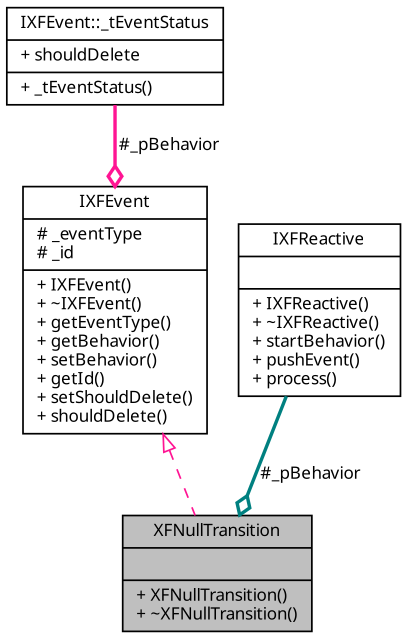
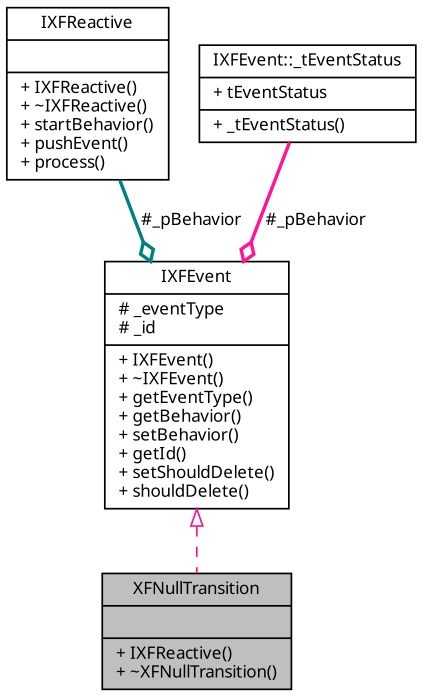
(81, 55) -> (270, 93)
(267, 446) -> (132, 211)
(212, 596) -> (175, 654)
